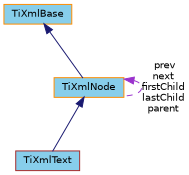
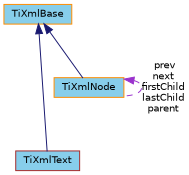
(66, 128) -> (43, 93)
